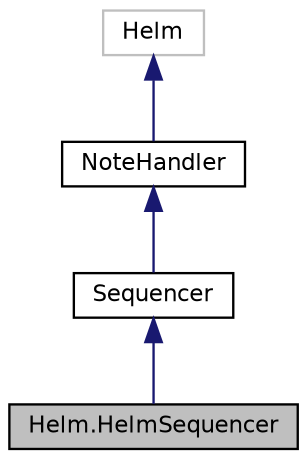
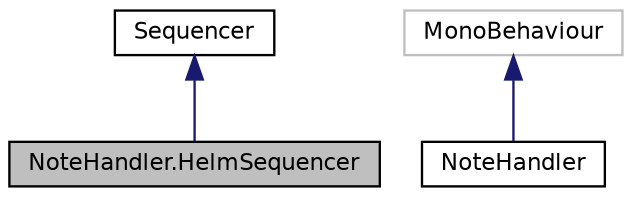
(154, 33) -> (513, 33)
(154, 242) -> none
(154, 427) -> (195, 164)
